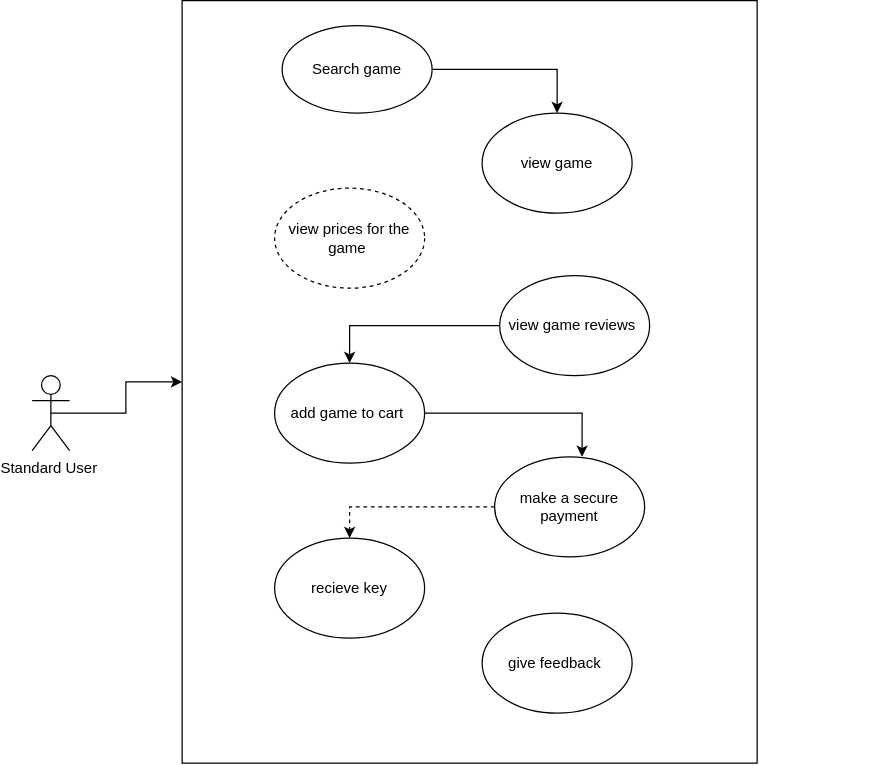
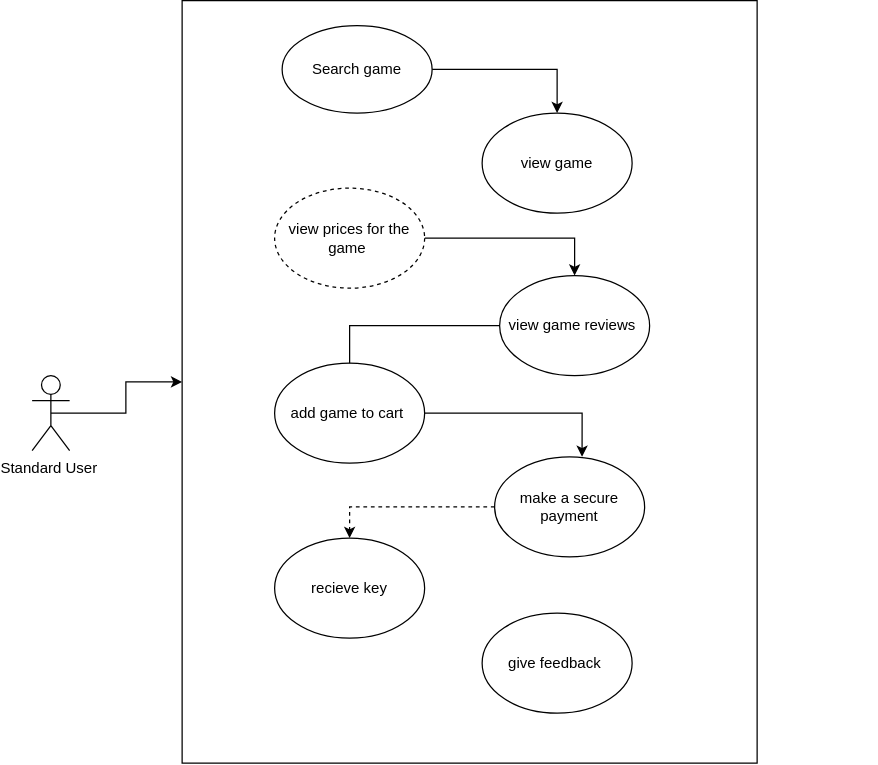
none -> (513, 238)
(349, 353) -> (349, 356)
